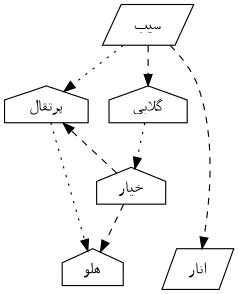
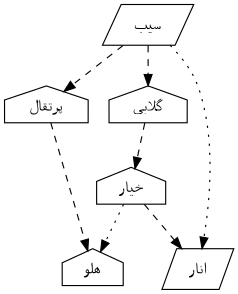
(98, 65) -> (98, 65)
(208, 136) -> (208, 136)
(141, 140) -> (141, 140)
(94, 152) -> (159, 222)
(68, 181) -> (68, 181)
(115, 223) -> (115, 223)
